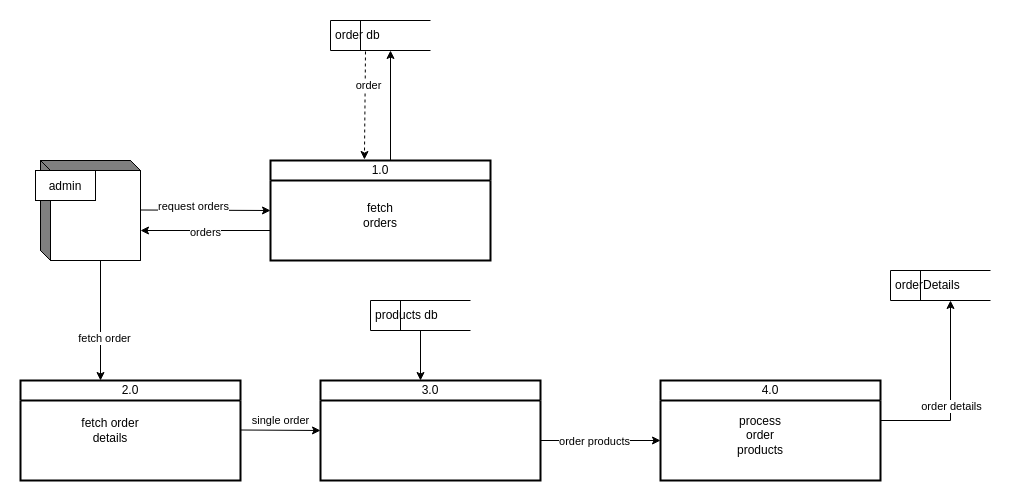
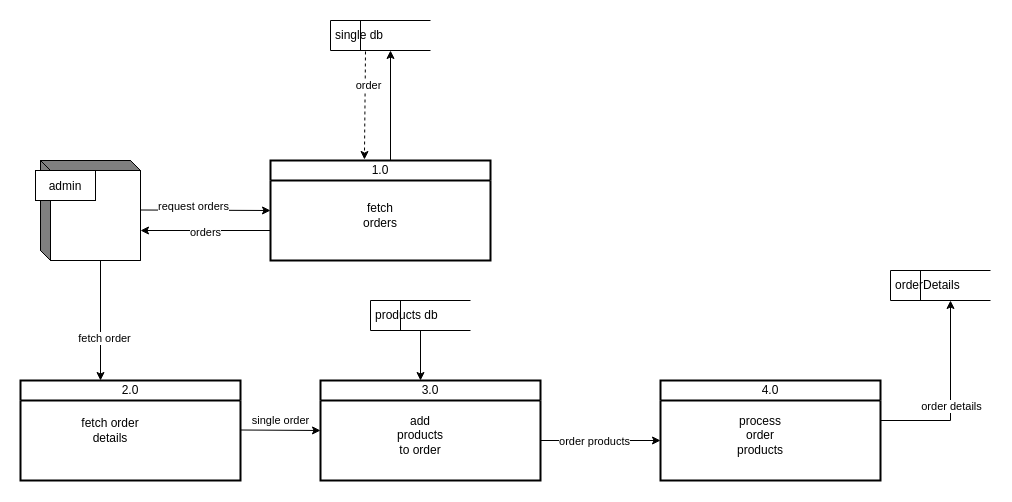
(361, 36) -> (361, 36)
none -> (421, 436)
